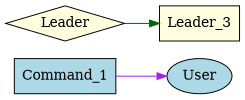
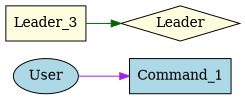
(137, 23) -> (99, 23)
(136, 76) -> (99, 76)
